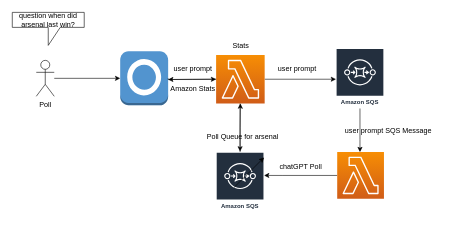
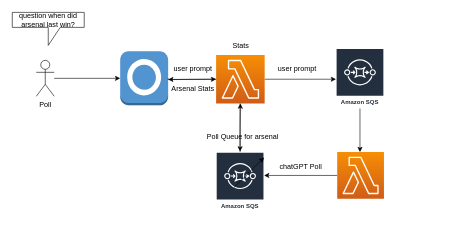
(193, 89) -> (193, 89)
(388, 131) -> none
